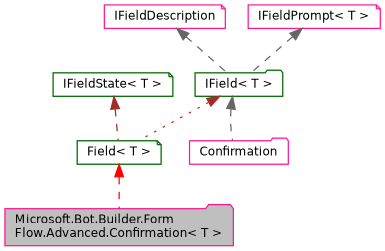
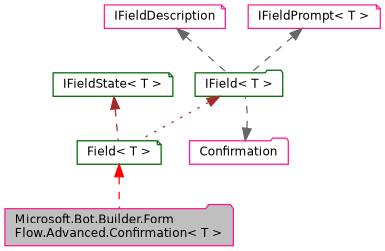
(231, 125) -> (247, 112)
